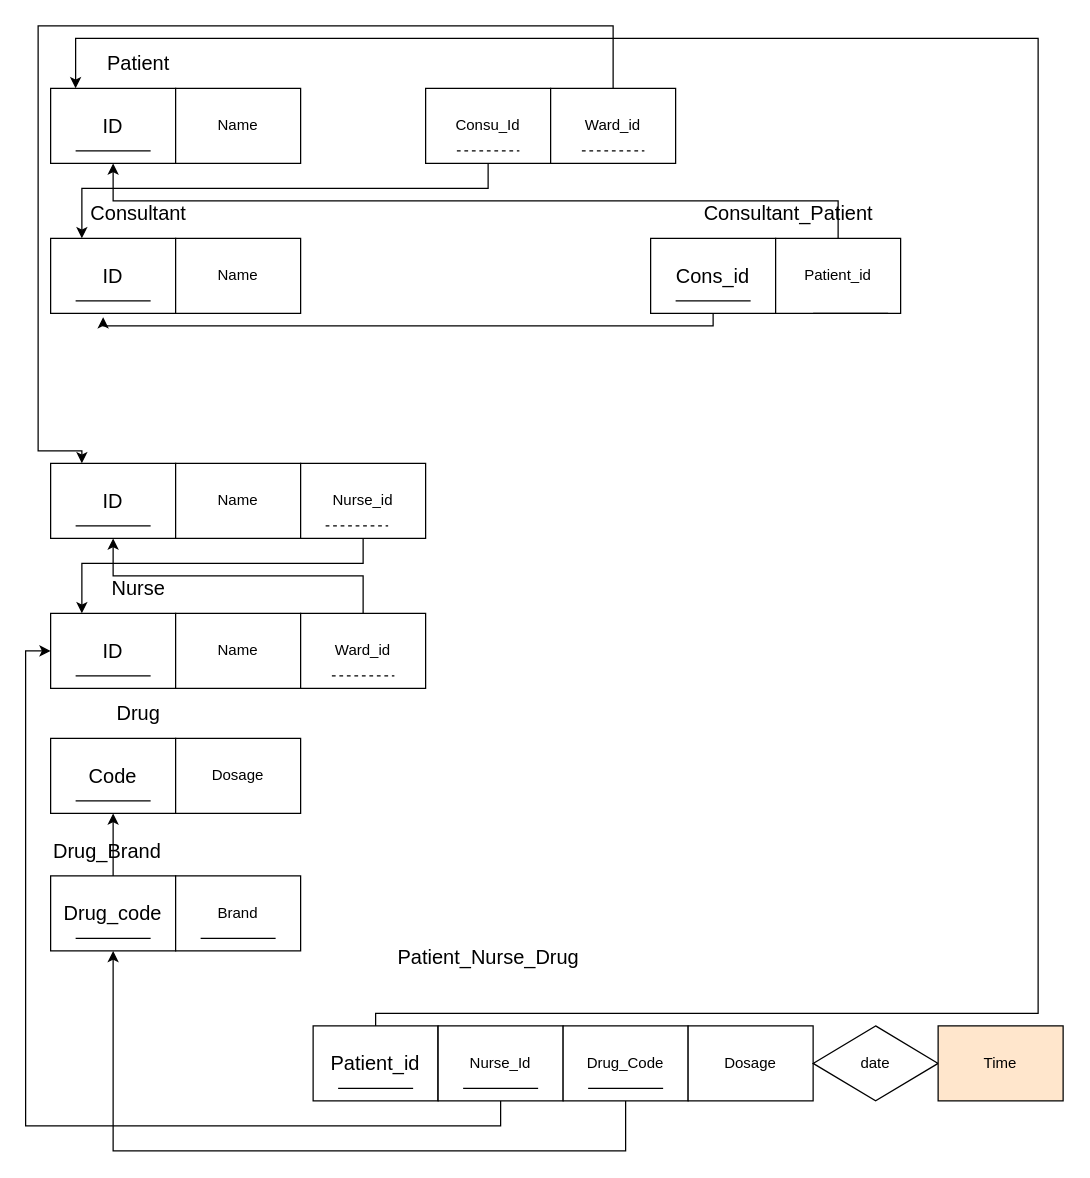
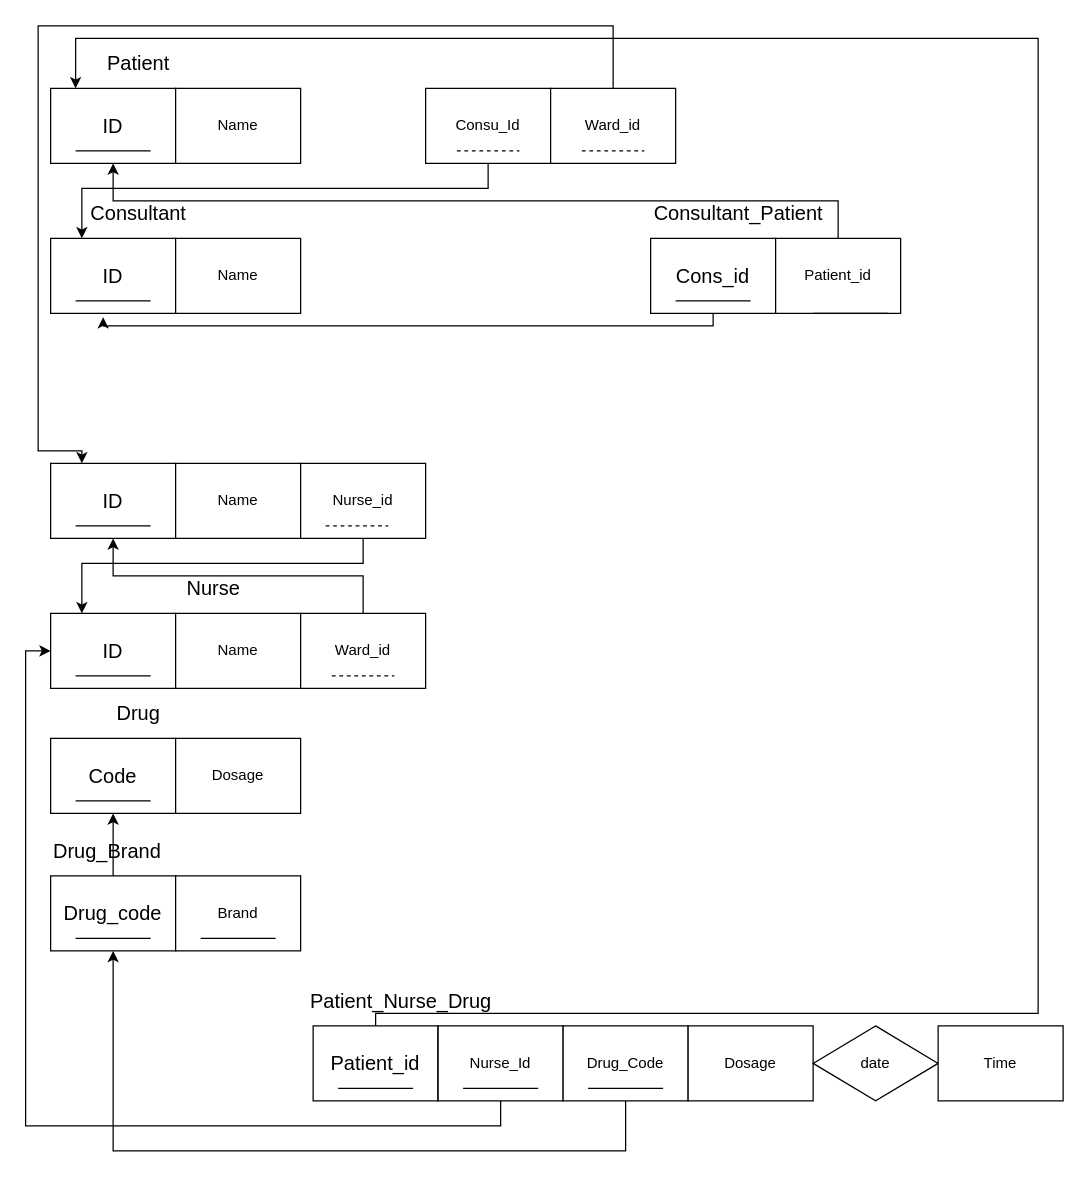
(788, 213) -> (738, 213)
(138, 588) -> (213, 588)
(488, 957) -> (401, 1001)
(1001, 1063) -> (1001, 1063)
